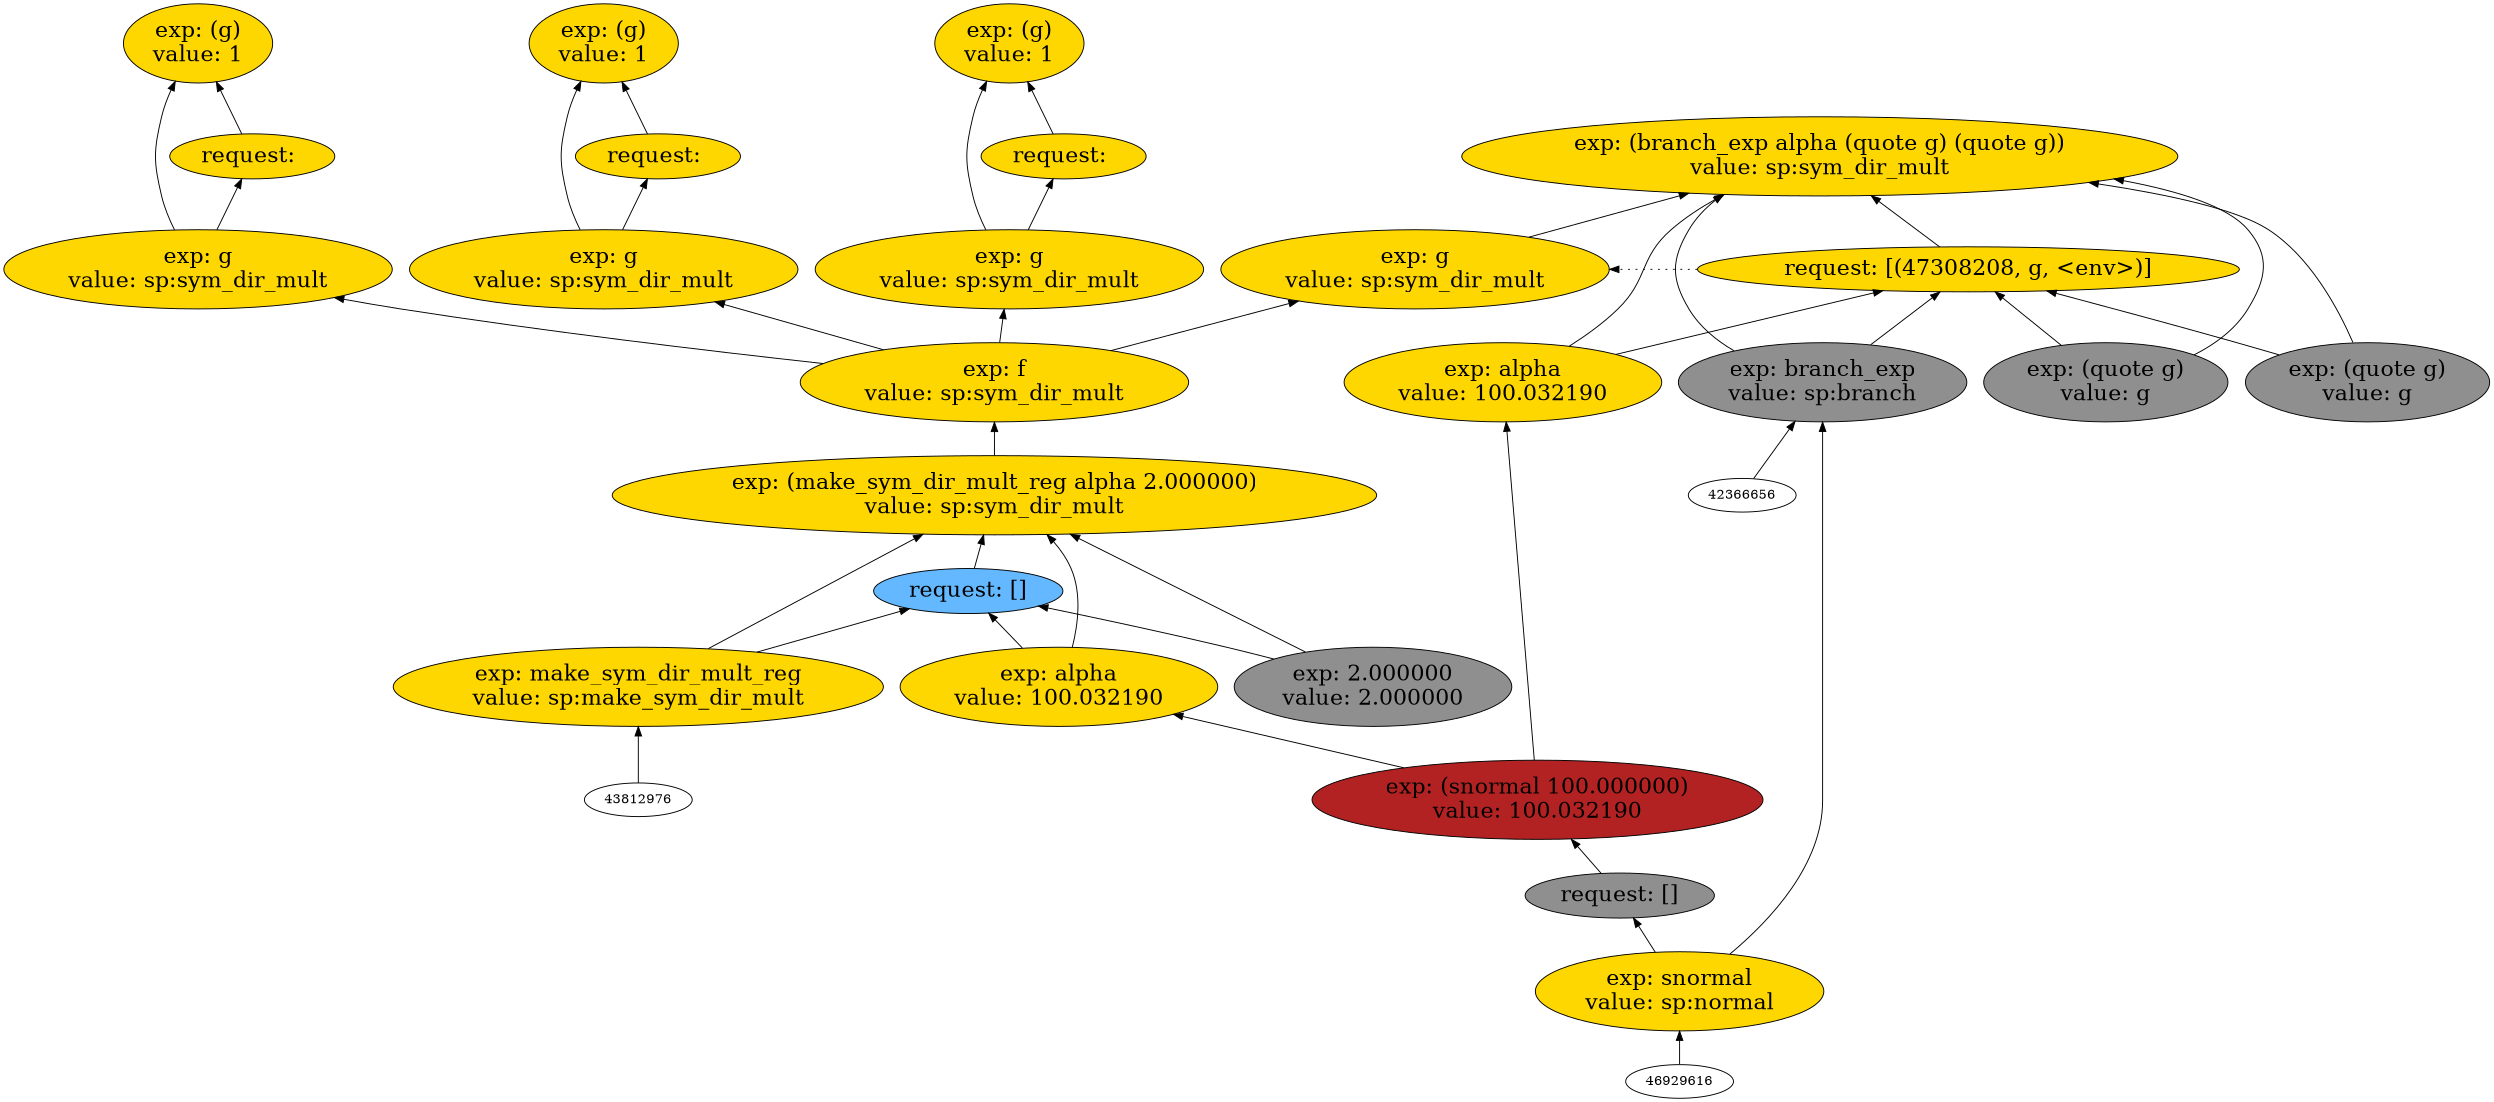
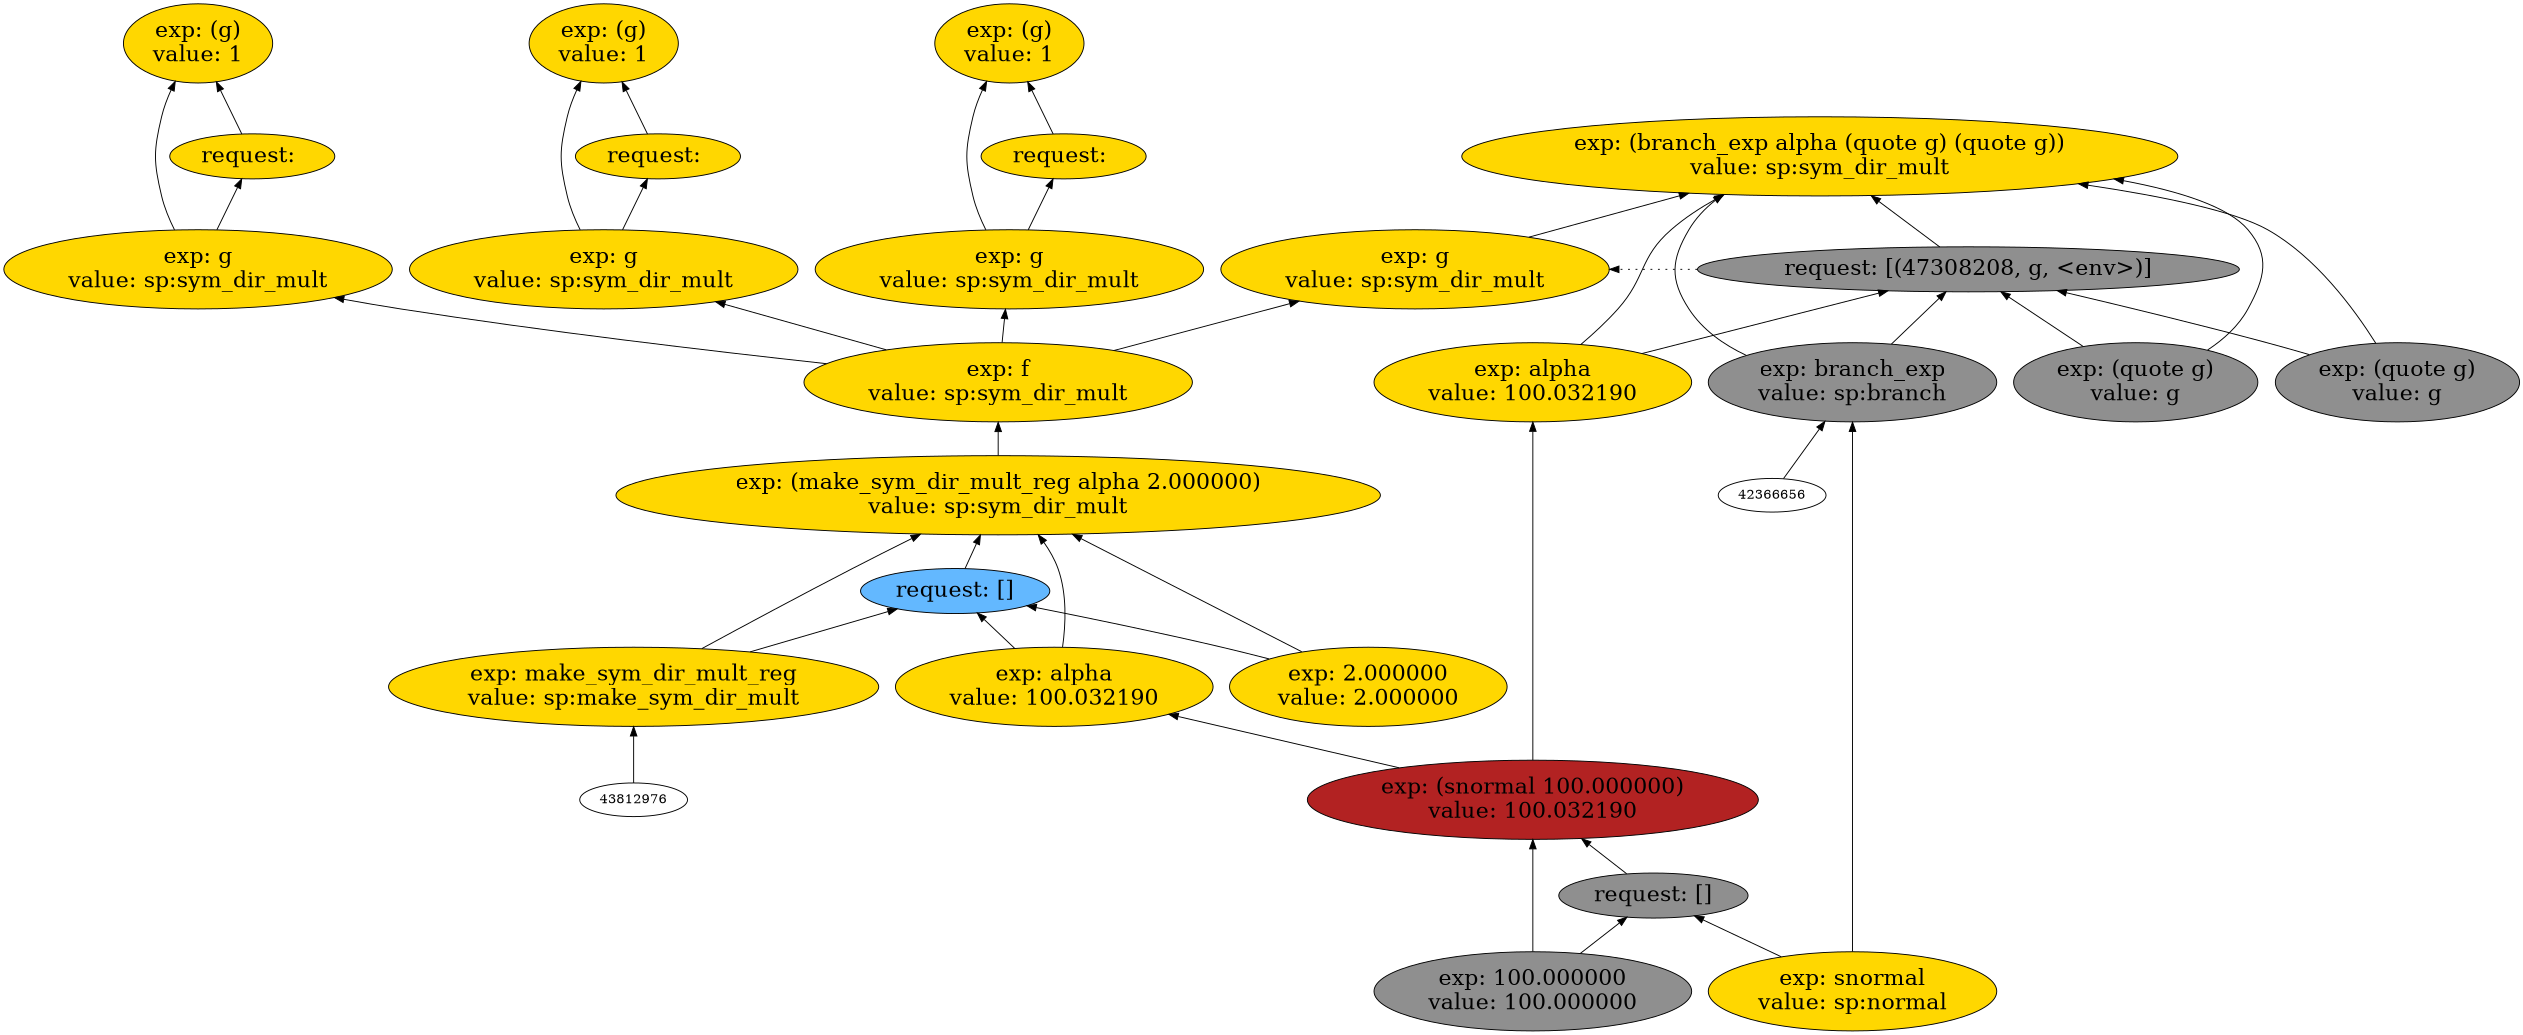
(1968, 269) -> (1968, 269)
(1373, 687) -> (1368, 687)
none -> (1533, 991)
(1680, 1081) -> none
